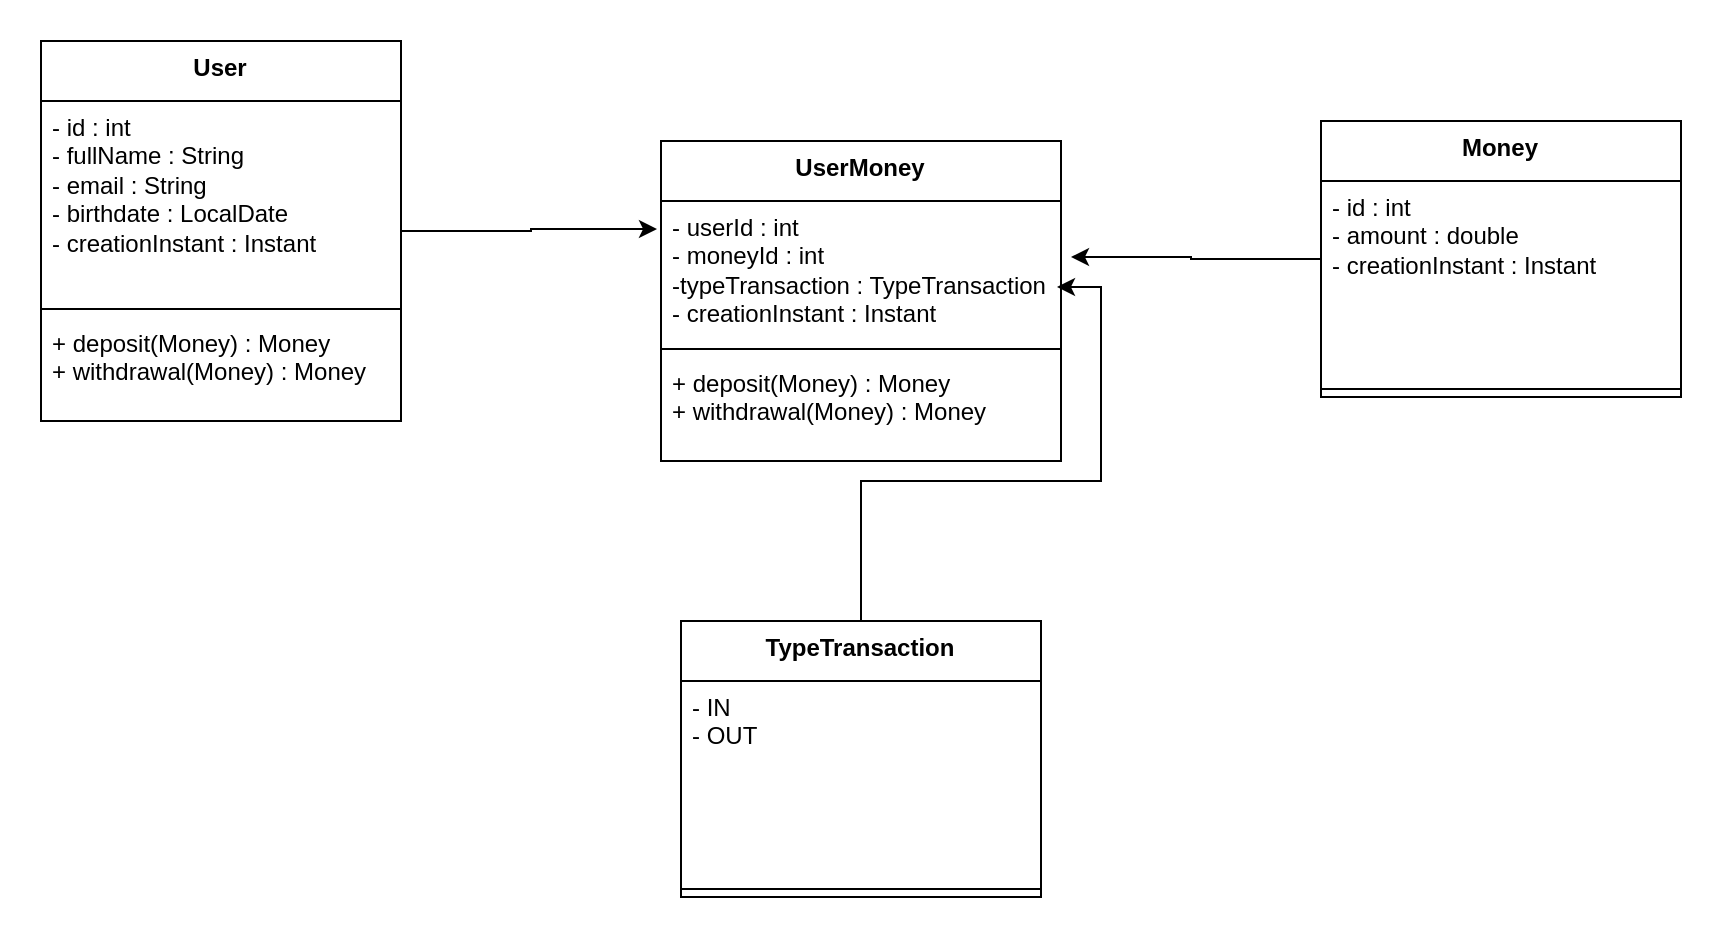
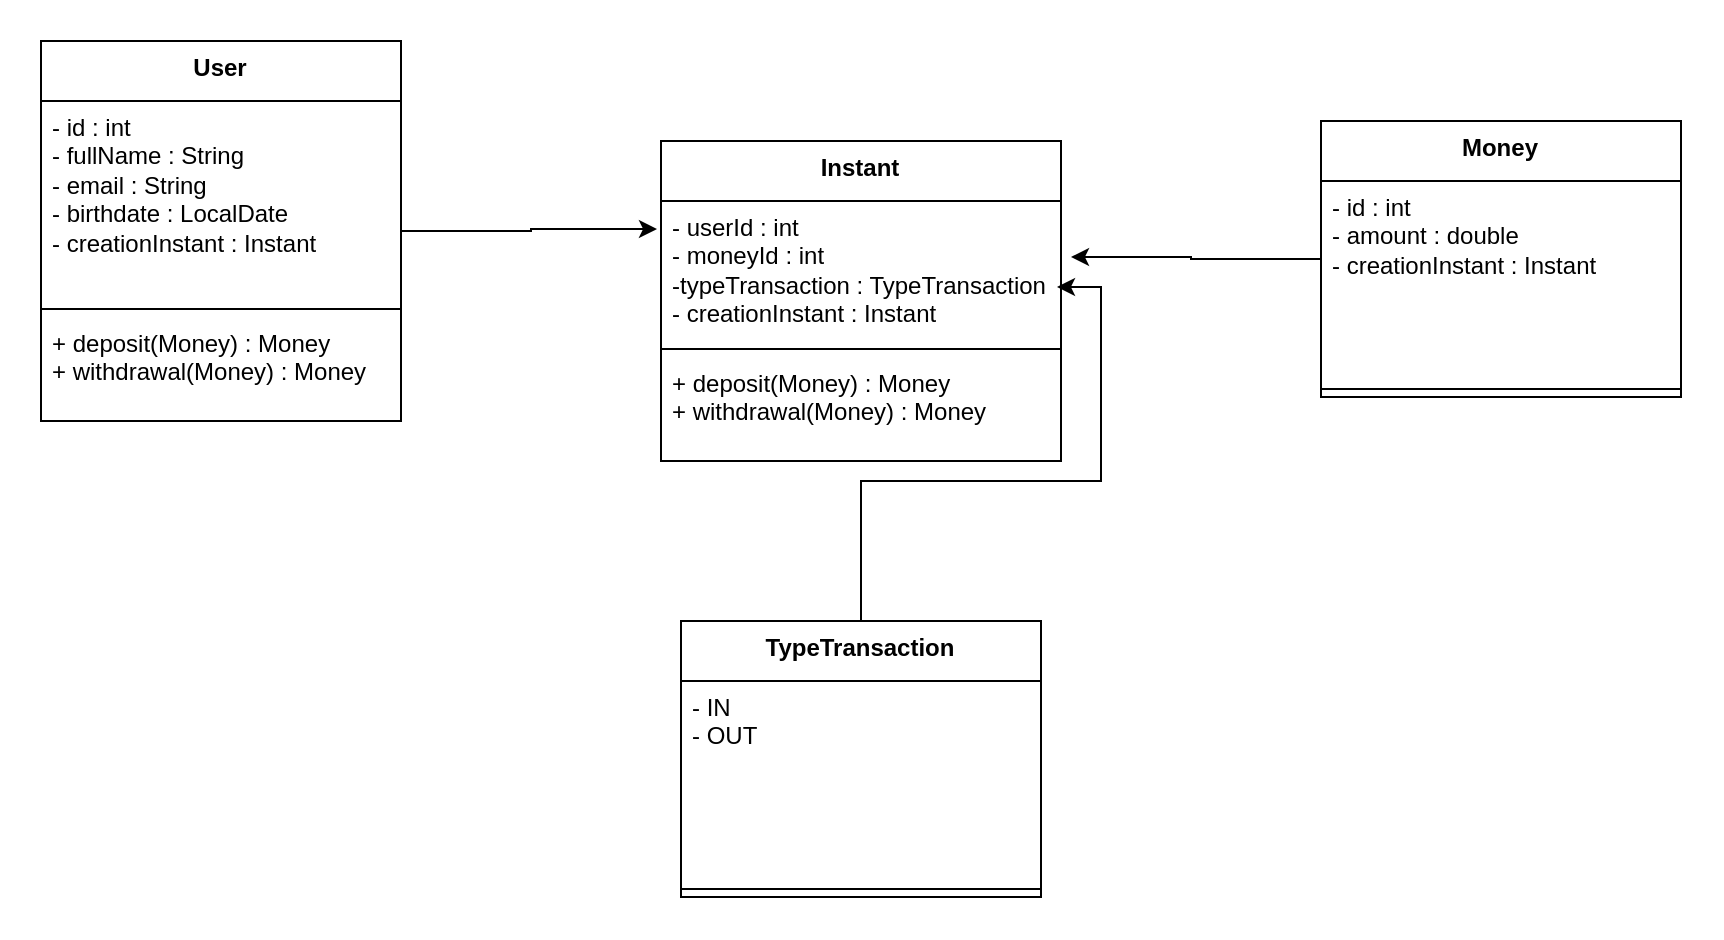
(861, 169) -> (861, 169)
